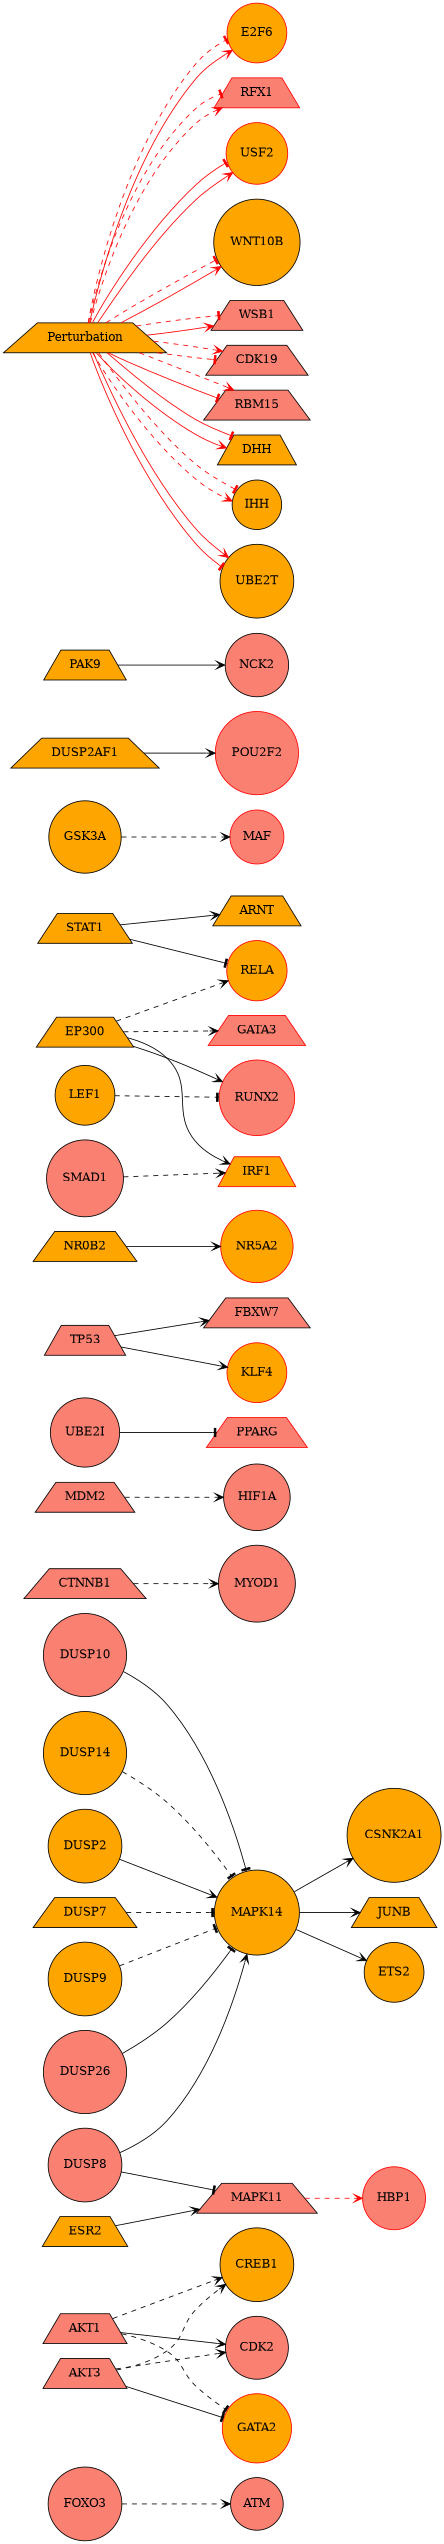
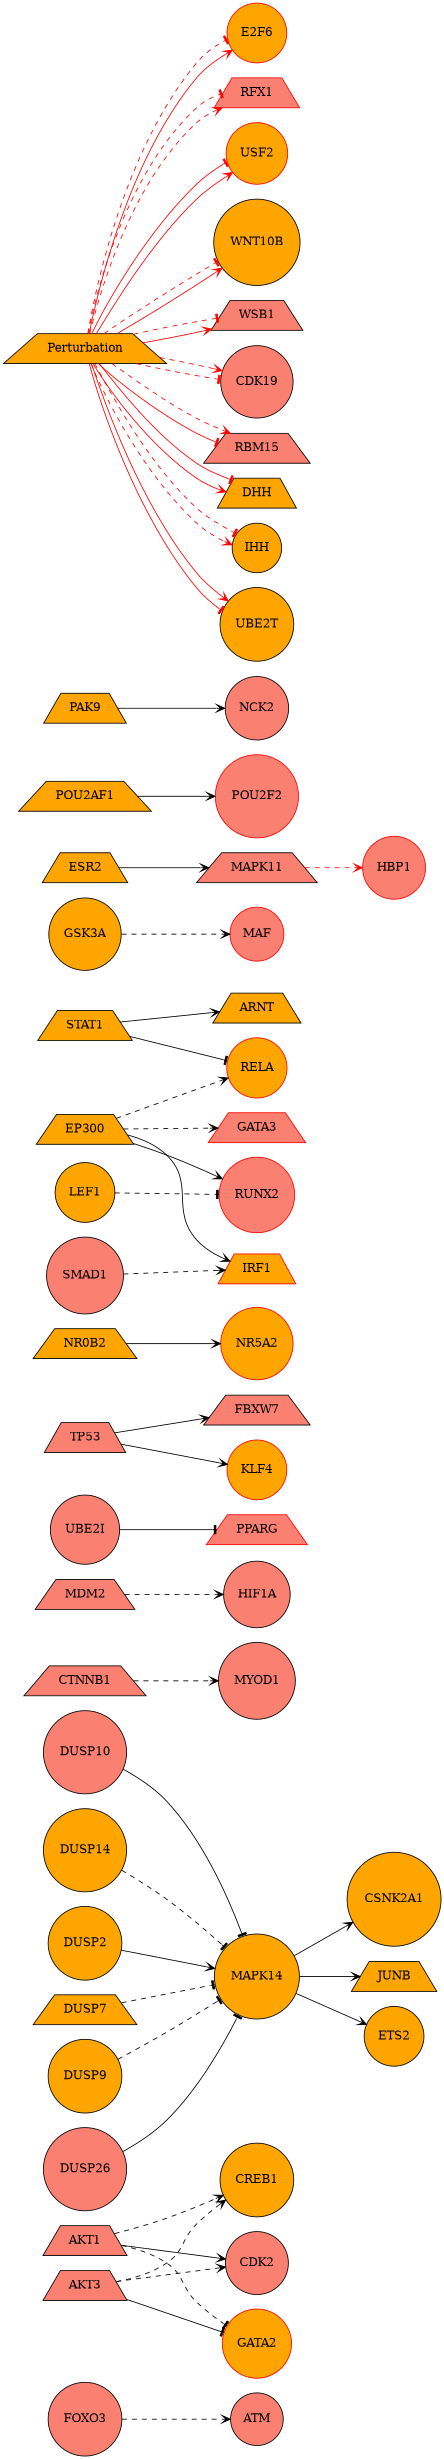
(257, 360) -> (257, 382)
(85, 753) -> (85, 796)
(85, 2165) -> none
